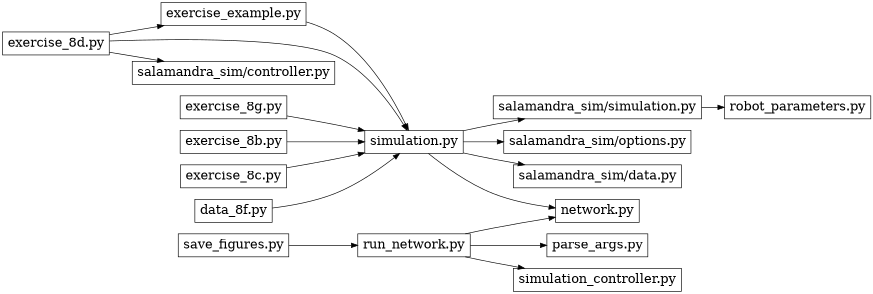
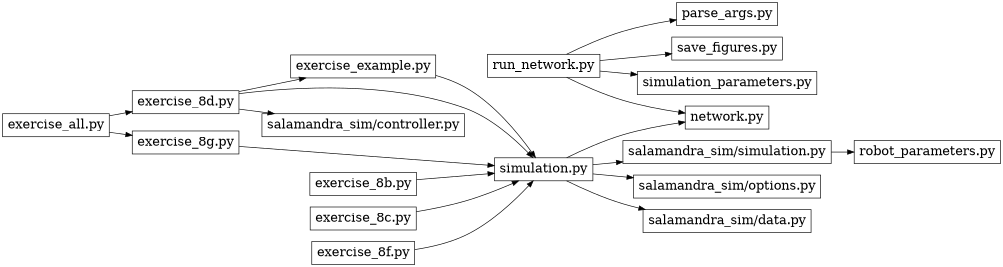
none -> (56, 125)
(234, 211) -> (363, 253)
(320, 245) -> (633, 57)
(597, 280) -> (727, 83)
